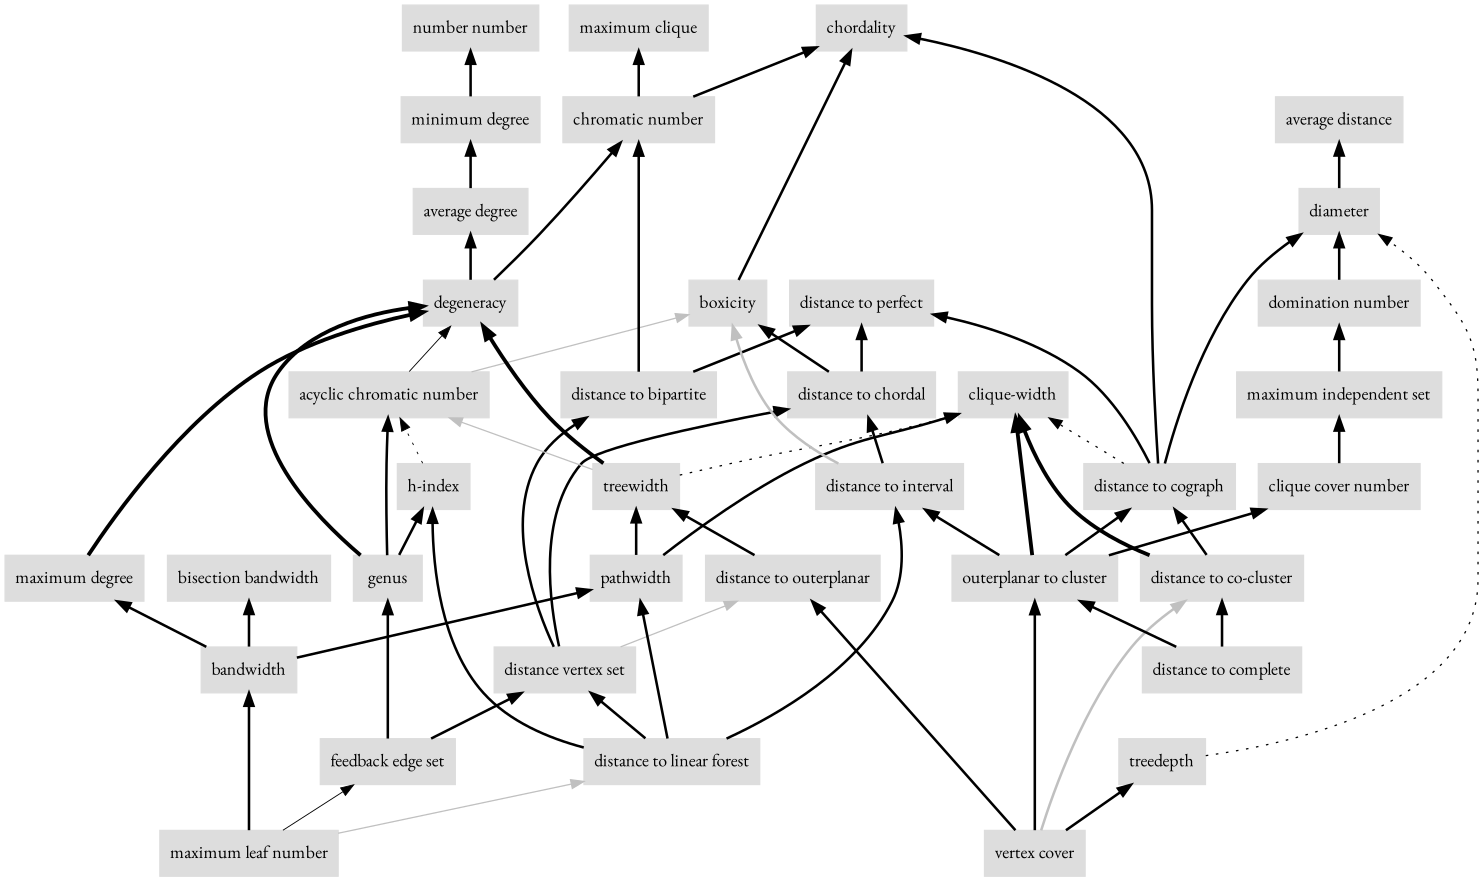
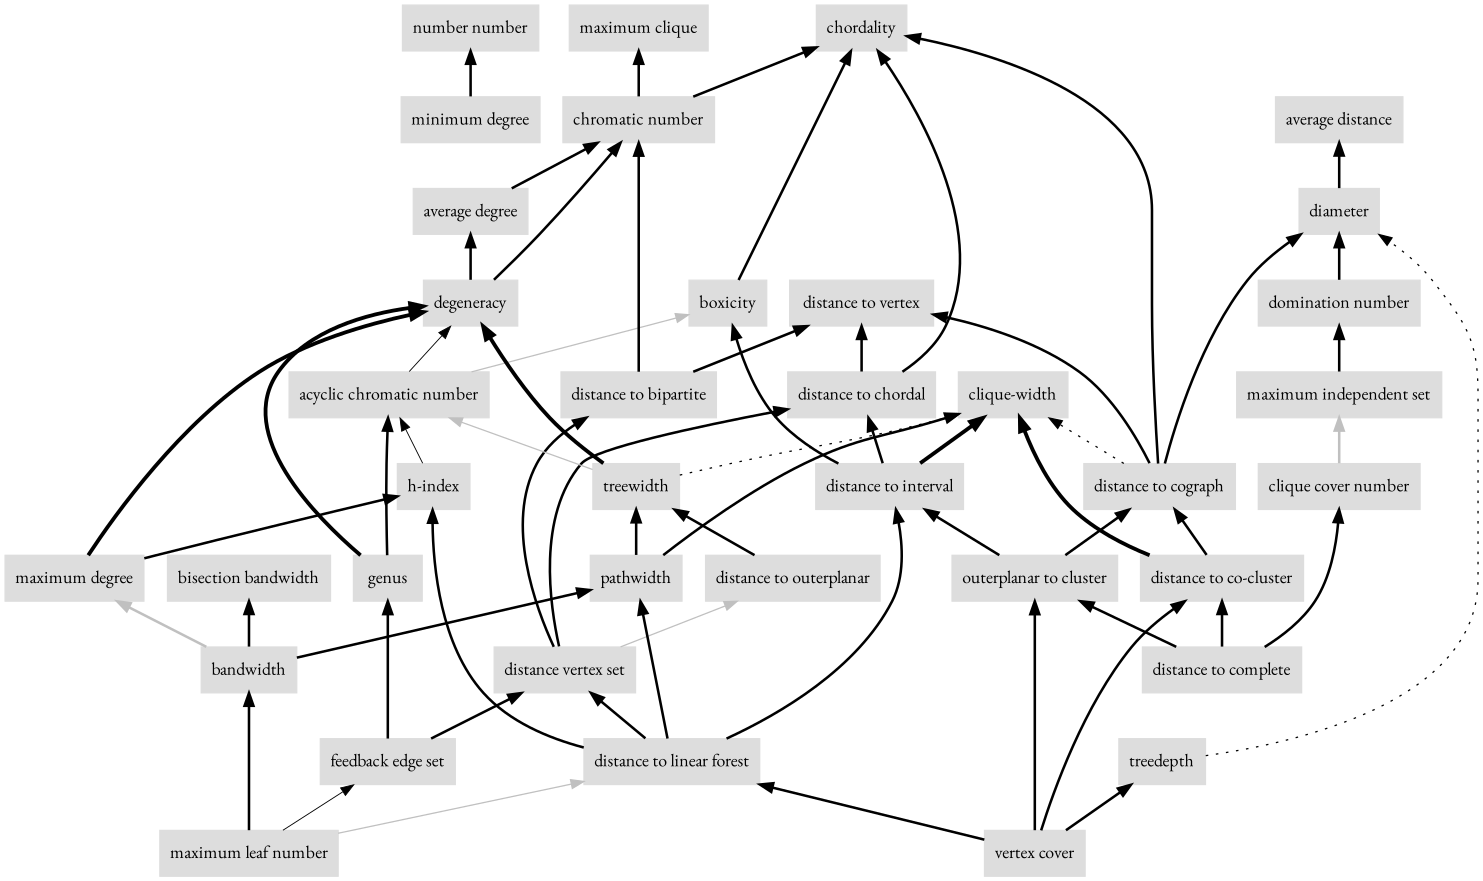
(471, 172) -> (549, 169)
(862, 303) -> (862, 303)
(800, 353) -> (956, 219)
(778, 420) -> (778, 420)
(414, 446) -> (414, 446)
(1339, 447) -> (1339, 447)
(1025, 493) -> (946, 444)
(1181, 534) -> (1319, 595)
(408, 538) -> (264, 528)
(168, 627) -> (168, 627)
(1091, 709) -> (1091, 709)
(918, 721) -> (878, 814)
